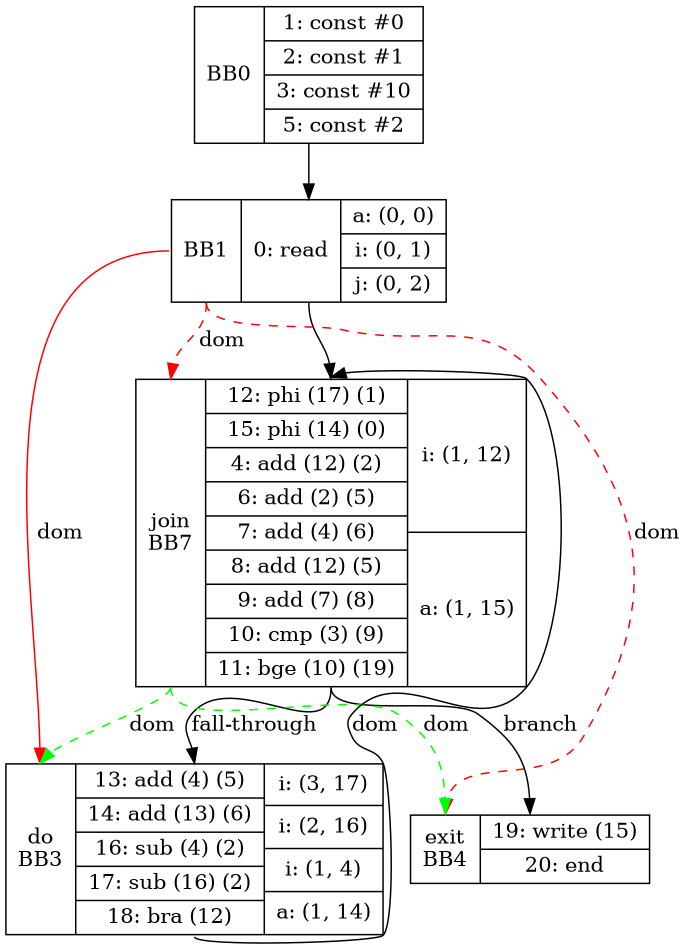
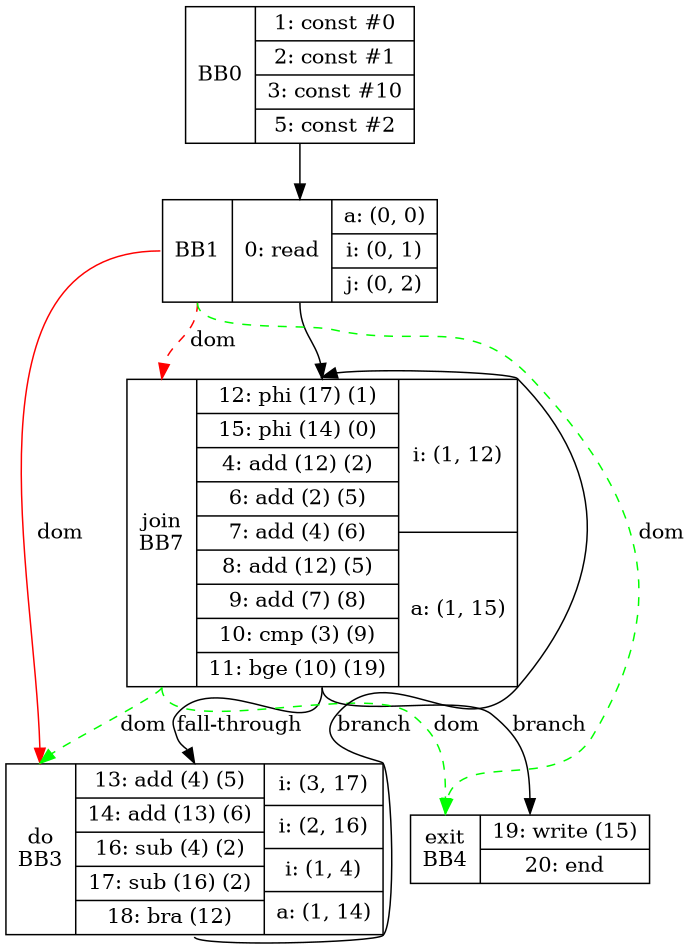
(598, 457) -> (596, 461)
(375, 725) -> (374, 725)
